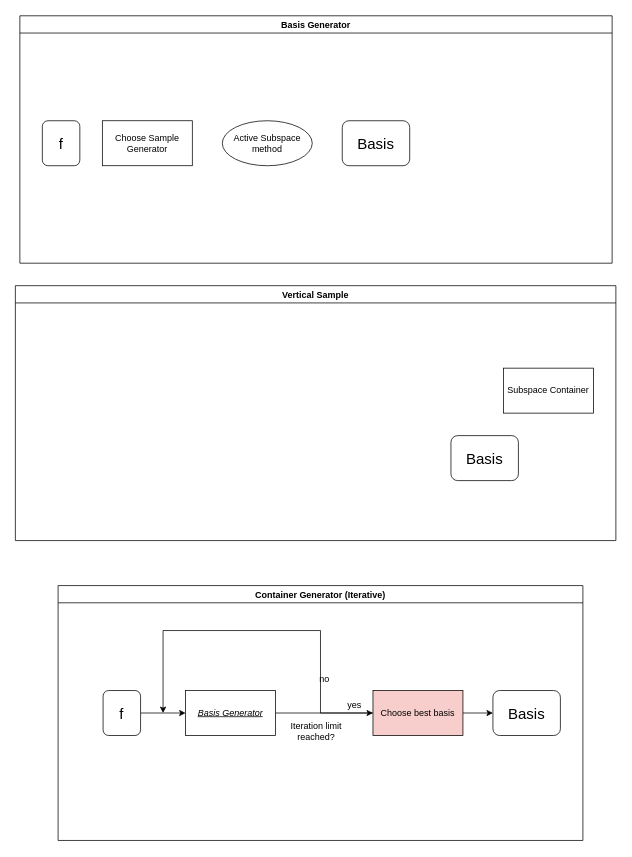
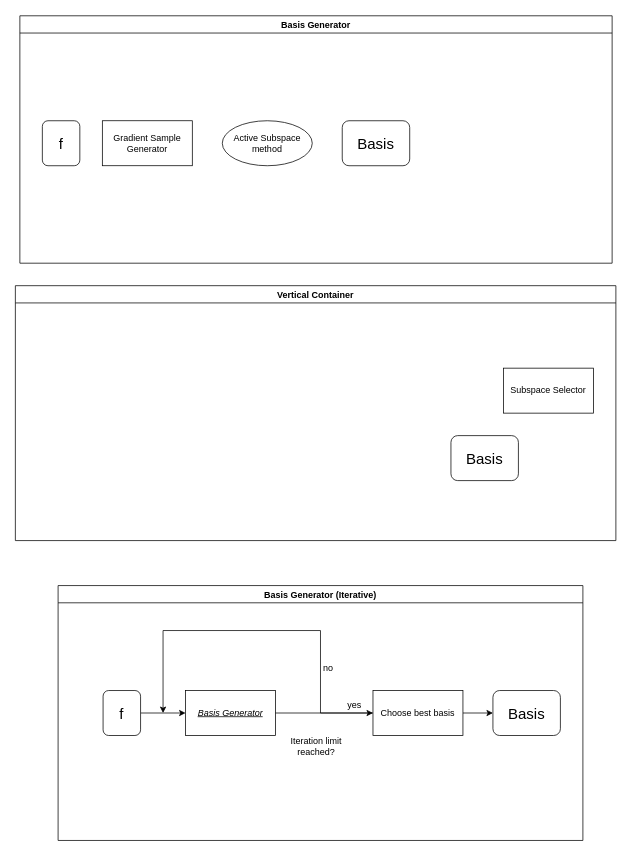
(147, 143) -> (147, 143)
(315, 294) -> (315, 294)
(549, 390) -> (549, 390)
(320, 594) -> (320, 594)
(324, 679) -> (328, 668)
(418, 713) -> (418, 713)
(316, 732) -> (316, 747)
